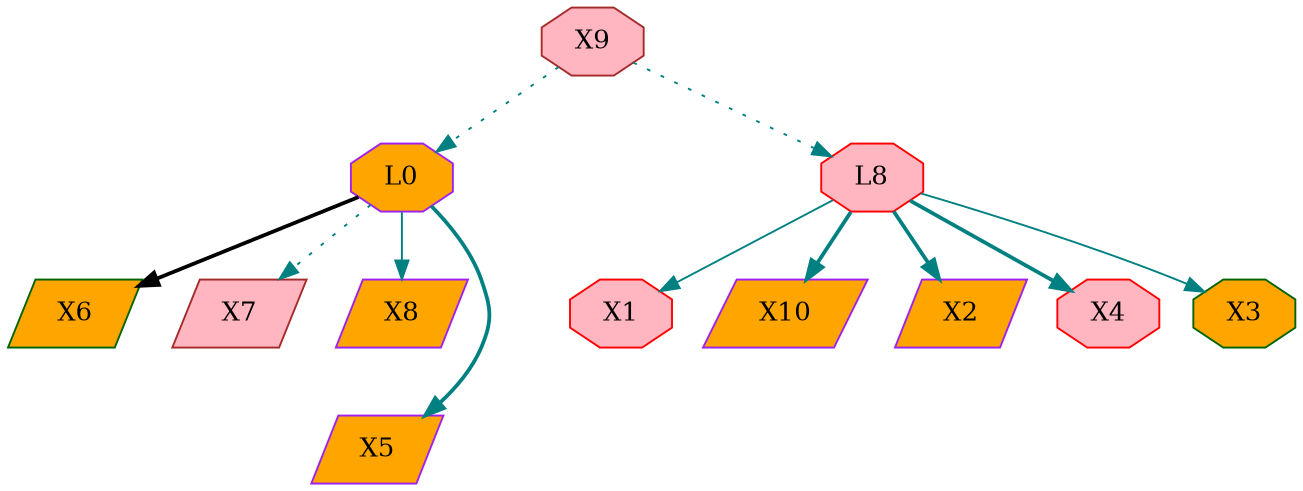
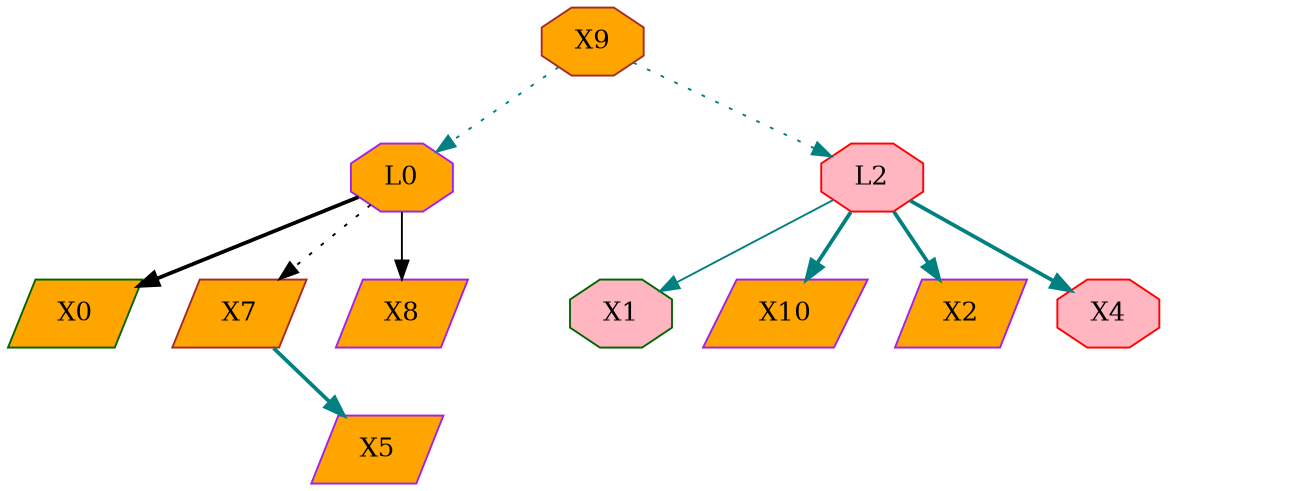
(593, 42) -> (593, 42)
(872, 178) -> (872, 178)
(333, 236) -> (333, 236)
(402, 236) -> (402, 236)
(488, 304) -> (302, 375)
(75, 314) -> (75, 314)
(239, 314) -> (239, 314)
(621, 314) -> (621, 314)
(1244, 314) -> none
